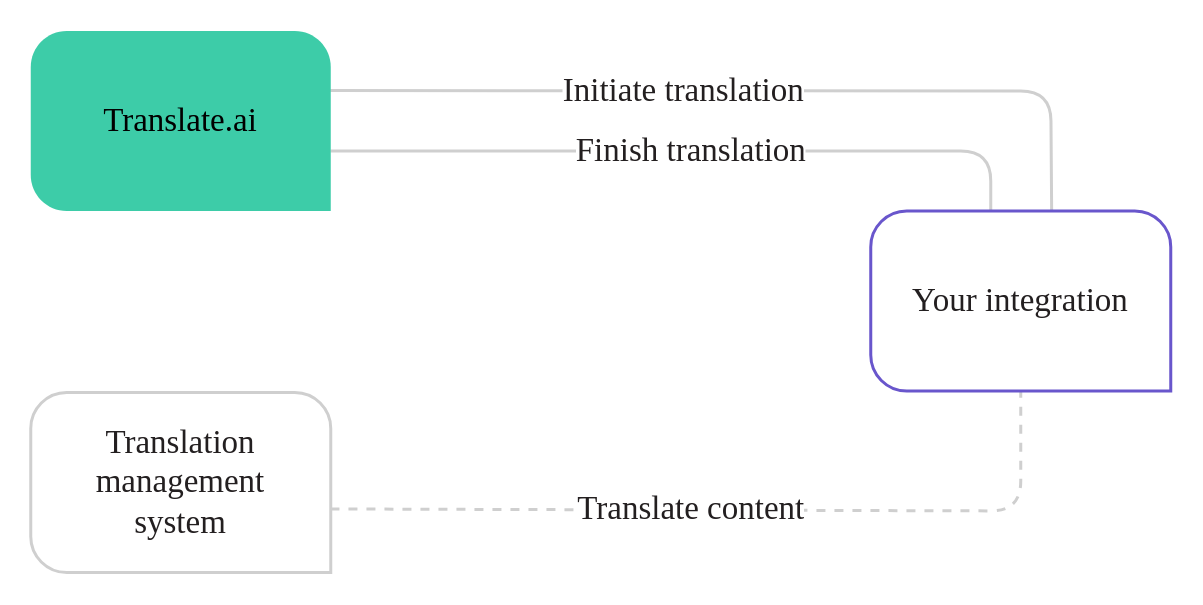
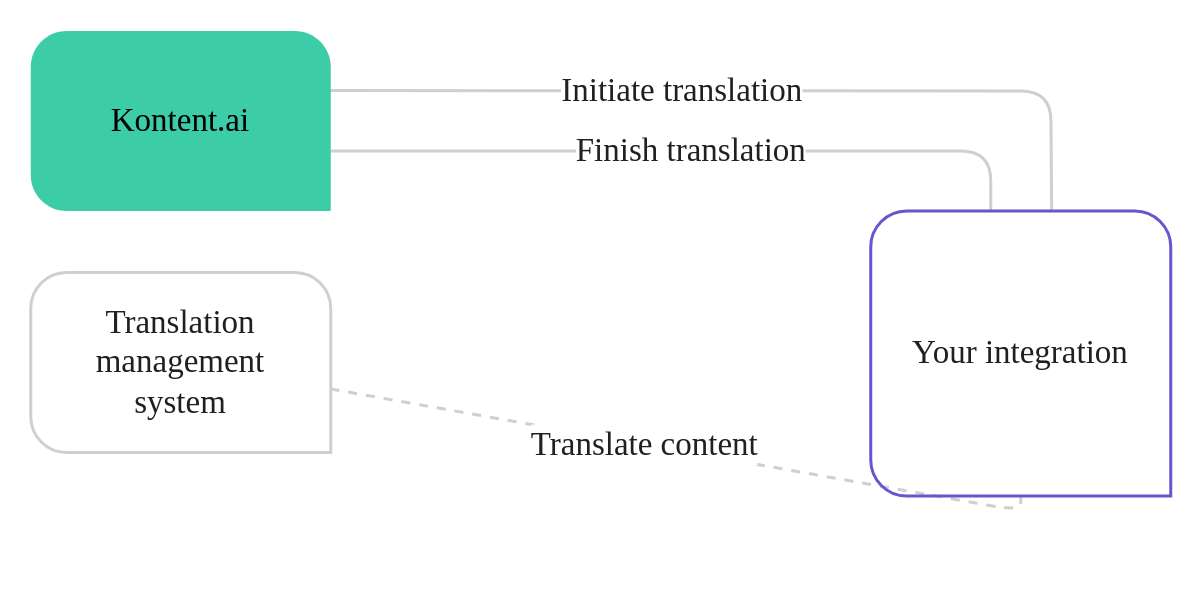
(181, 121) -> (181, 121)
(1021, 301) -> (1021, 353)
(181, 482) -> (181, 362)
